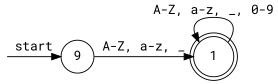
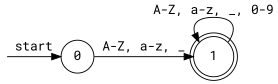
(77, 57) -> (77, 57)
